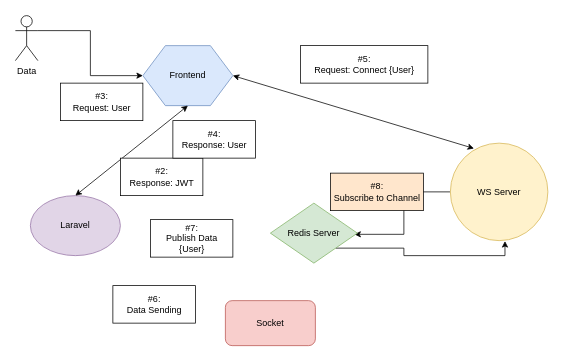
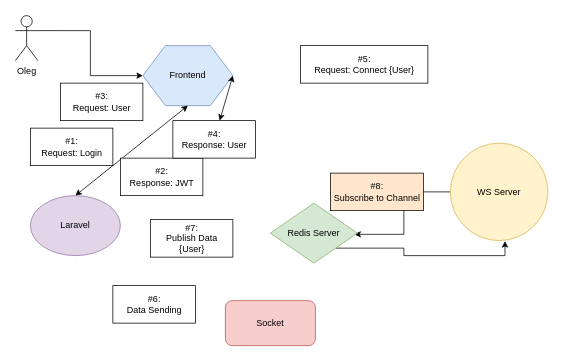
(27, 71) -> (27, 71)
(353, 112) -> (226, 97)
none -> (72, 147)
